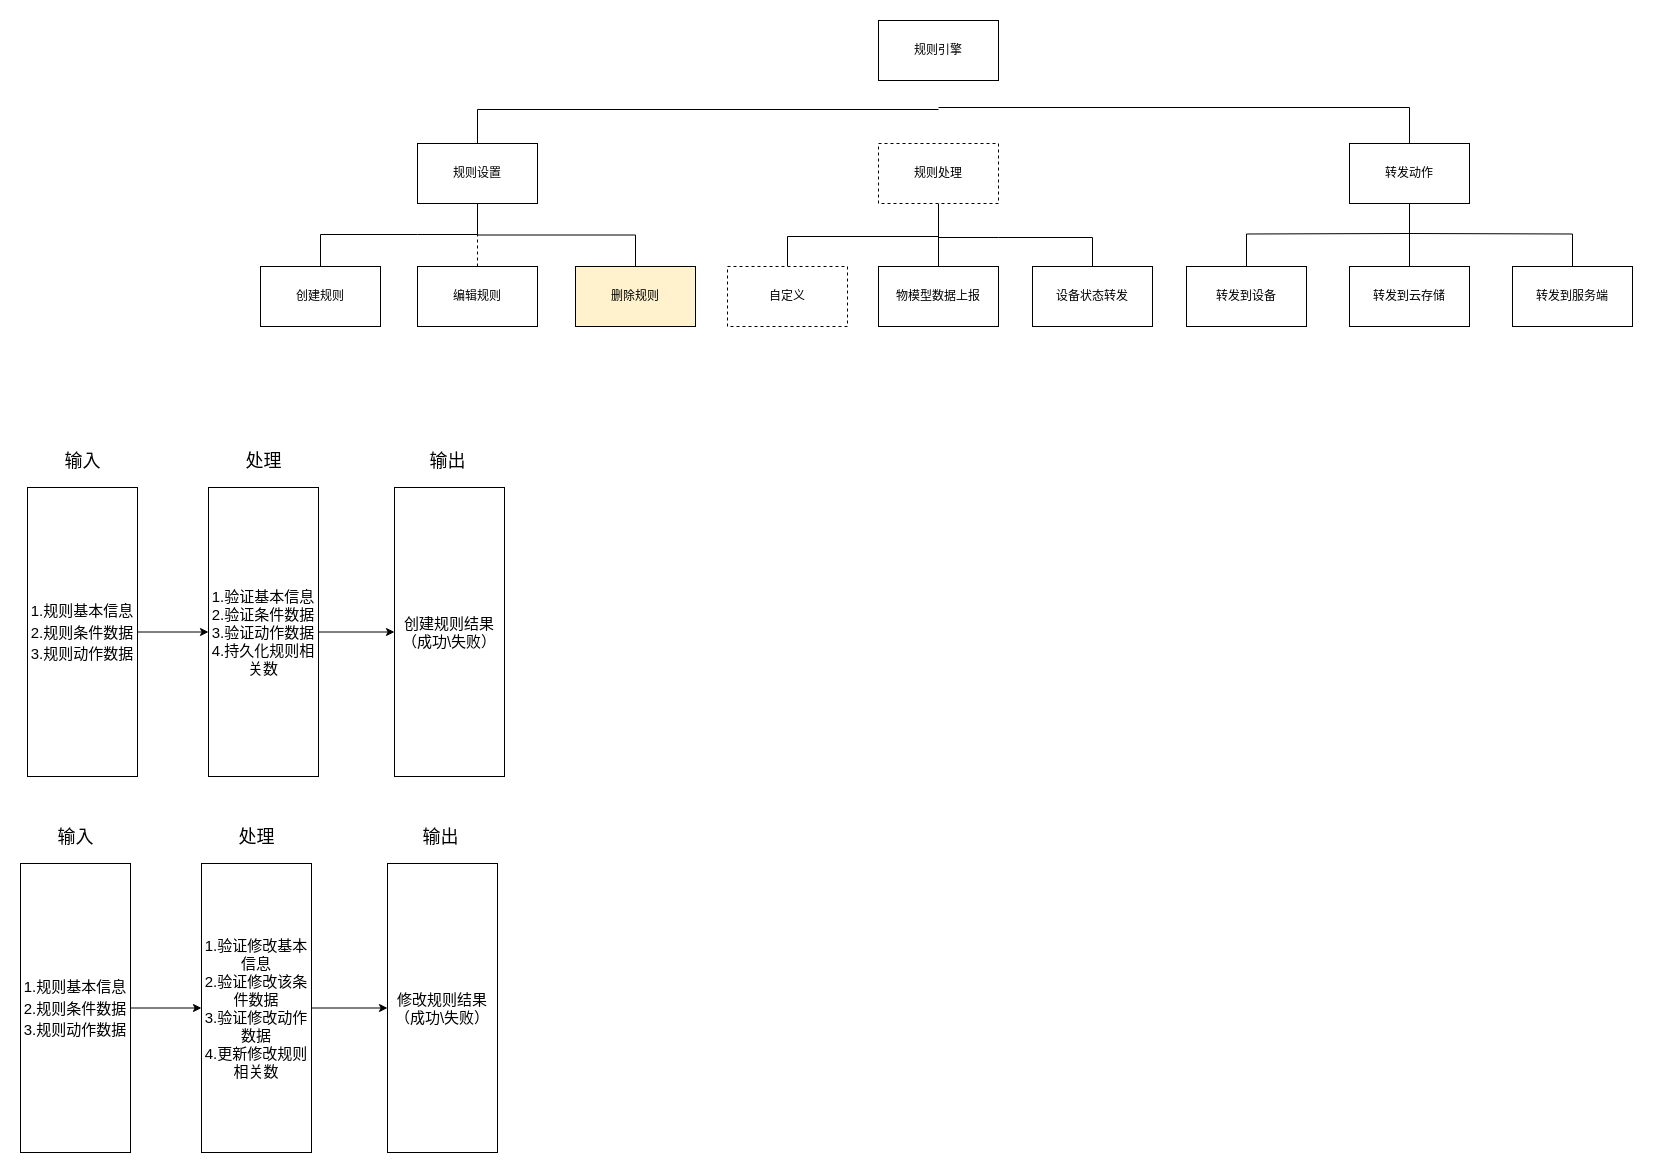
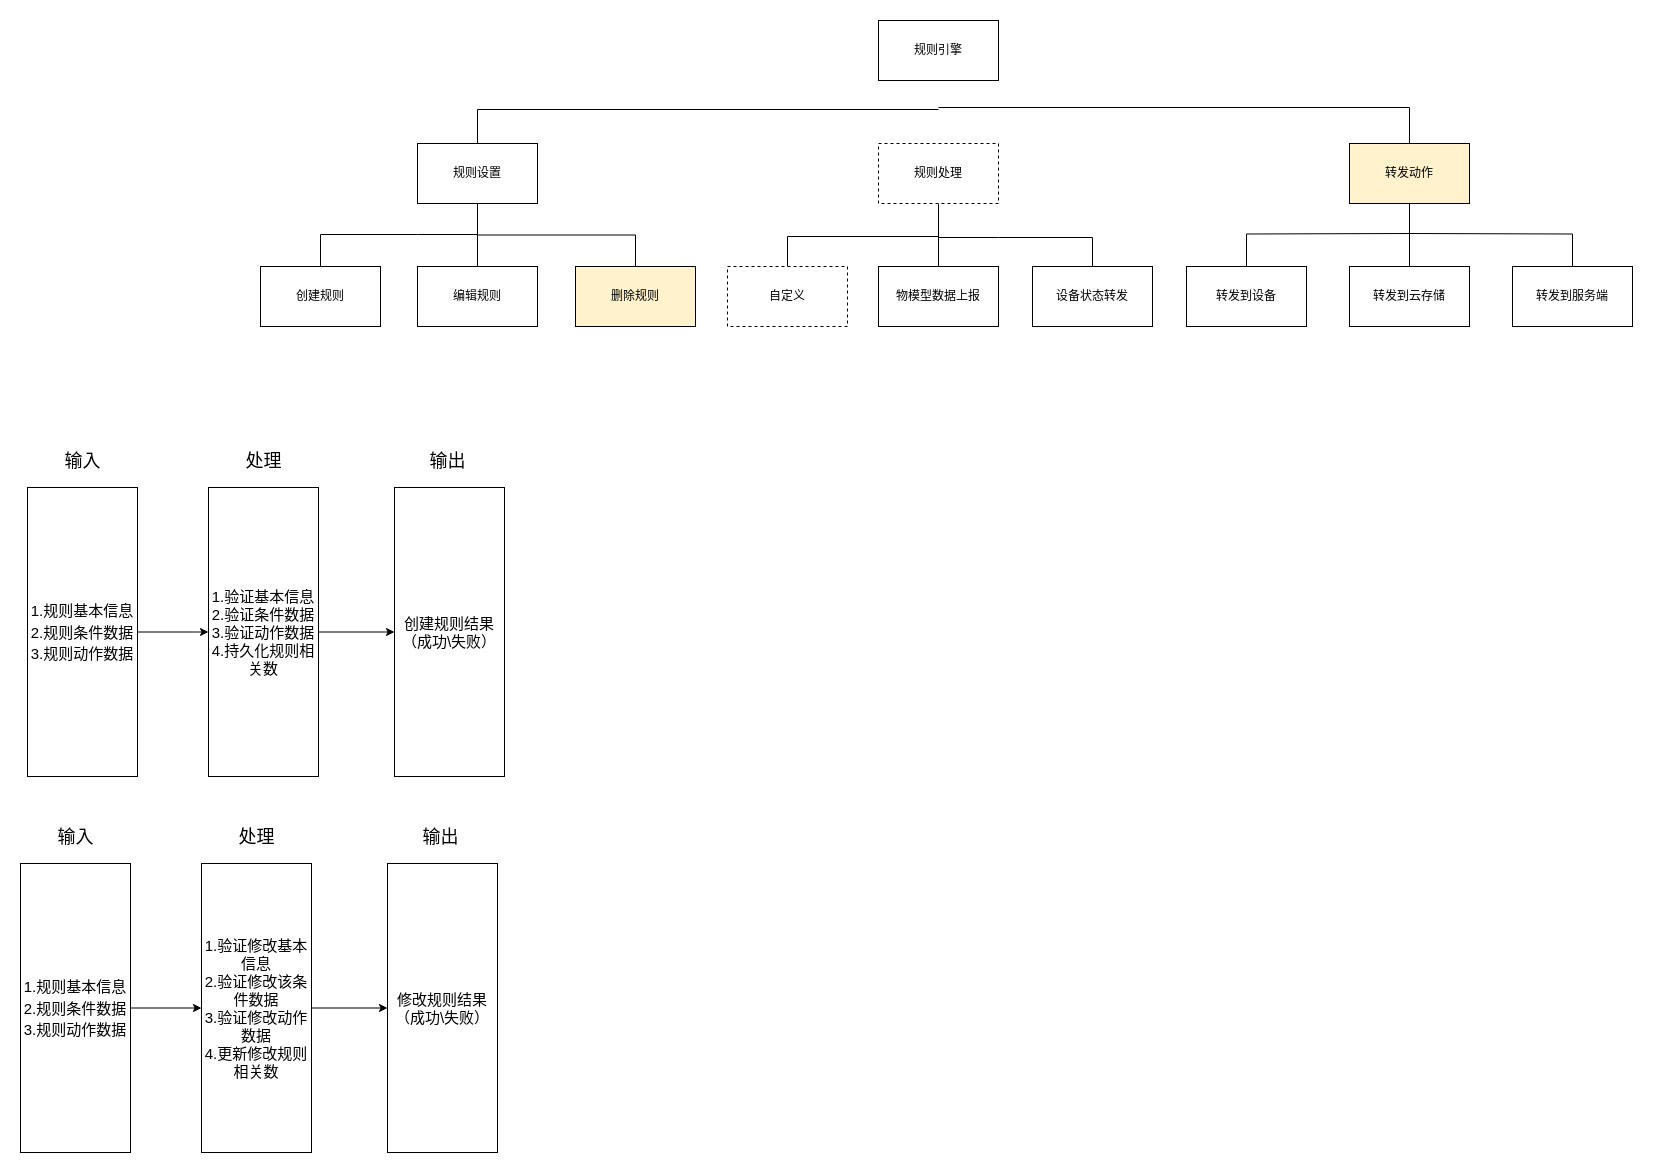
(1410, 174) -> (1410, 174)
(478, 251) -> (478, 251)
